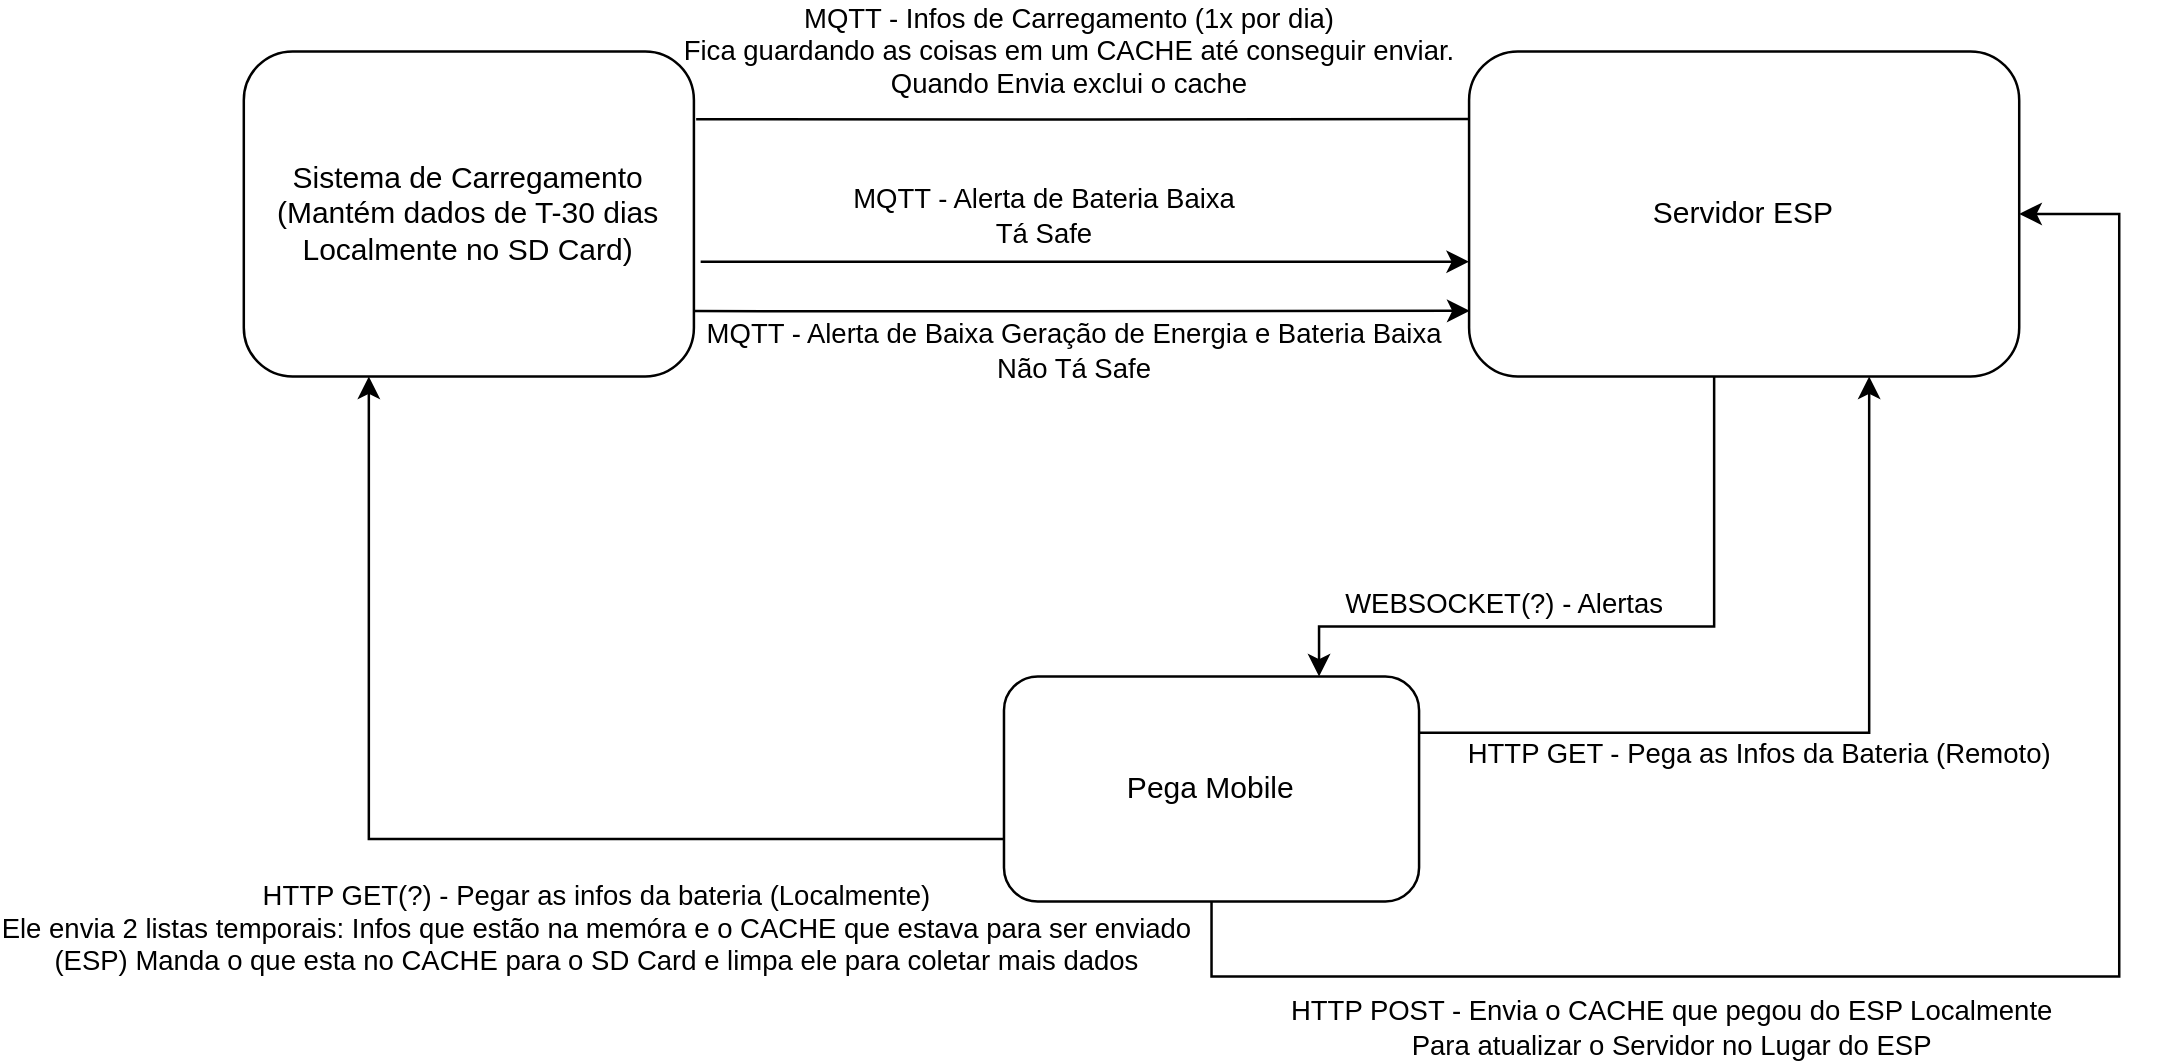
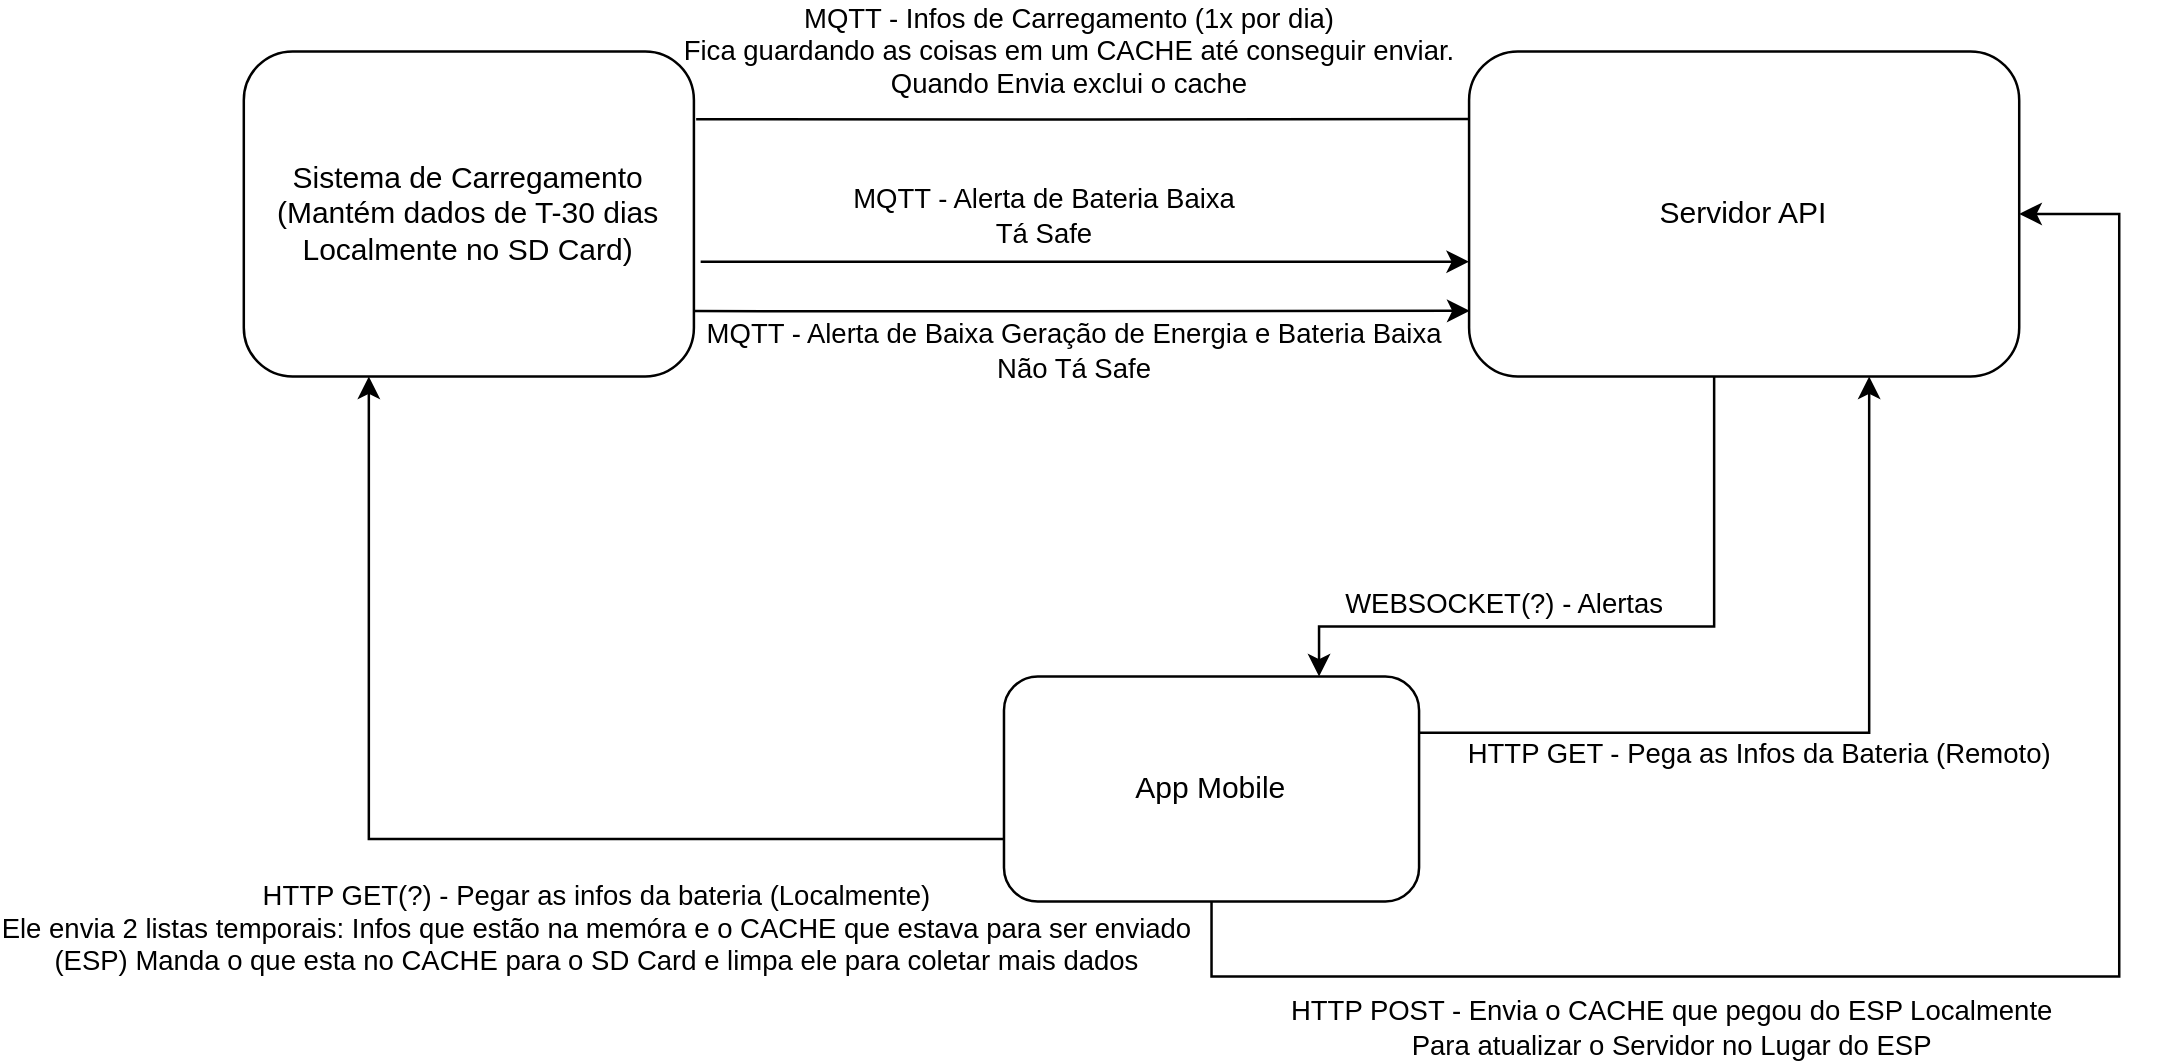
(1744, 214) -> (1744, 214)
(1211, 789) -> (1211, 789)
